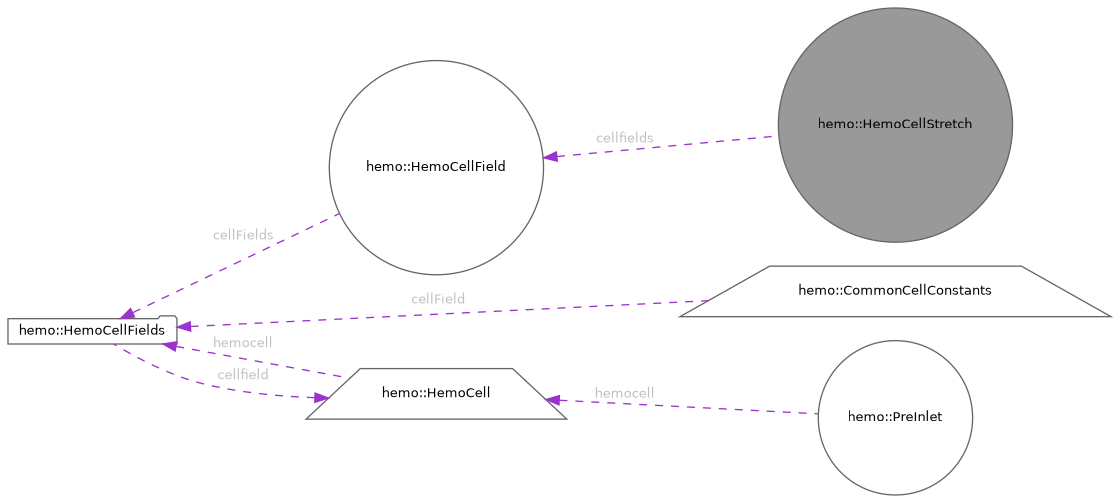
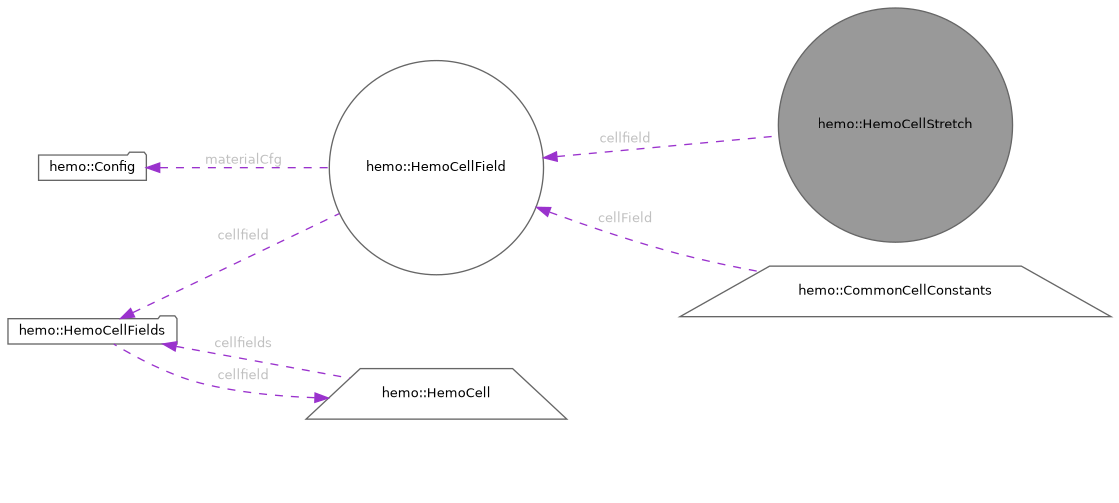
(623, 139) -> (623, 139)
none -> (92, 168)
(241, 236) -> (241, 236)
(449, 314) -> (653, 247)
(241, 344) -> (241, 344)
(895, 418) -> none
